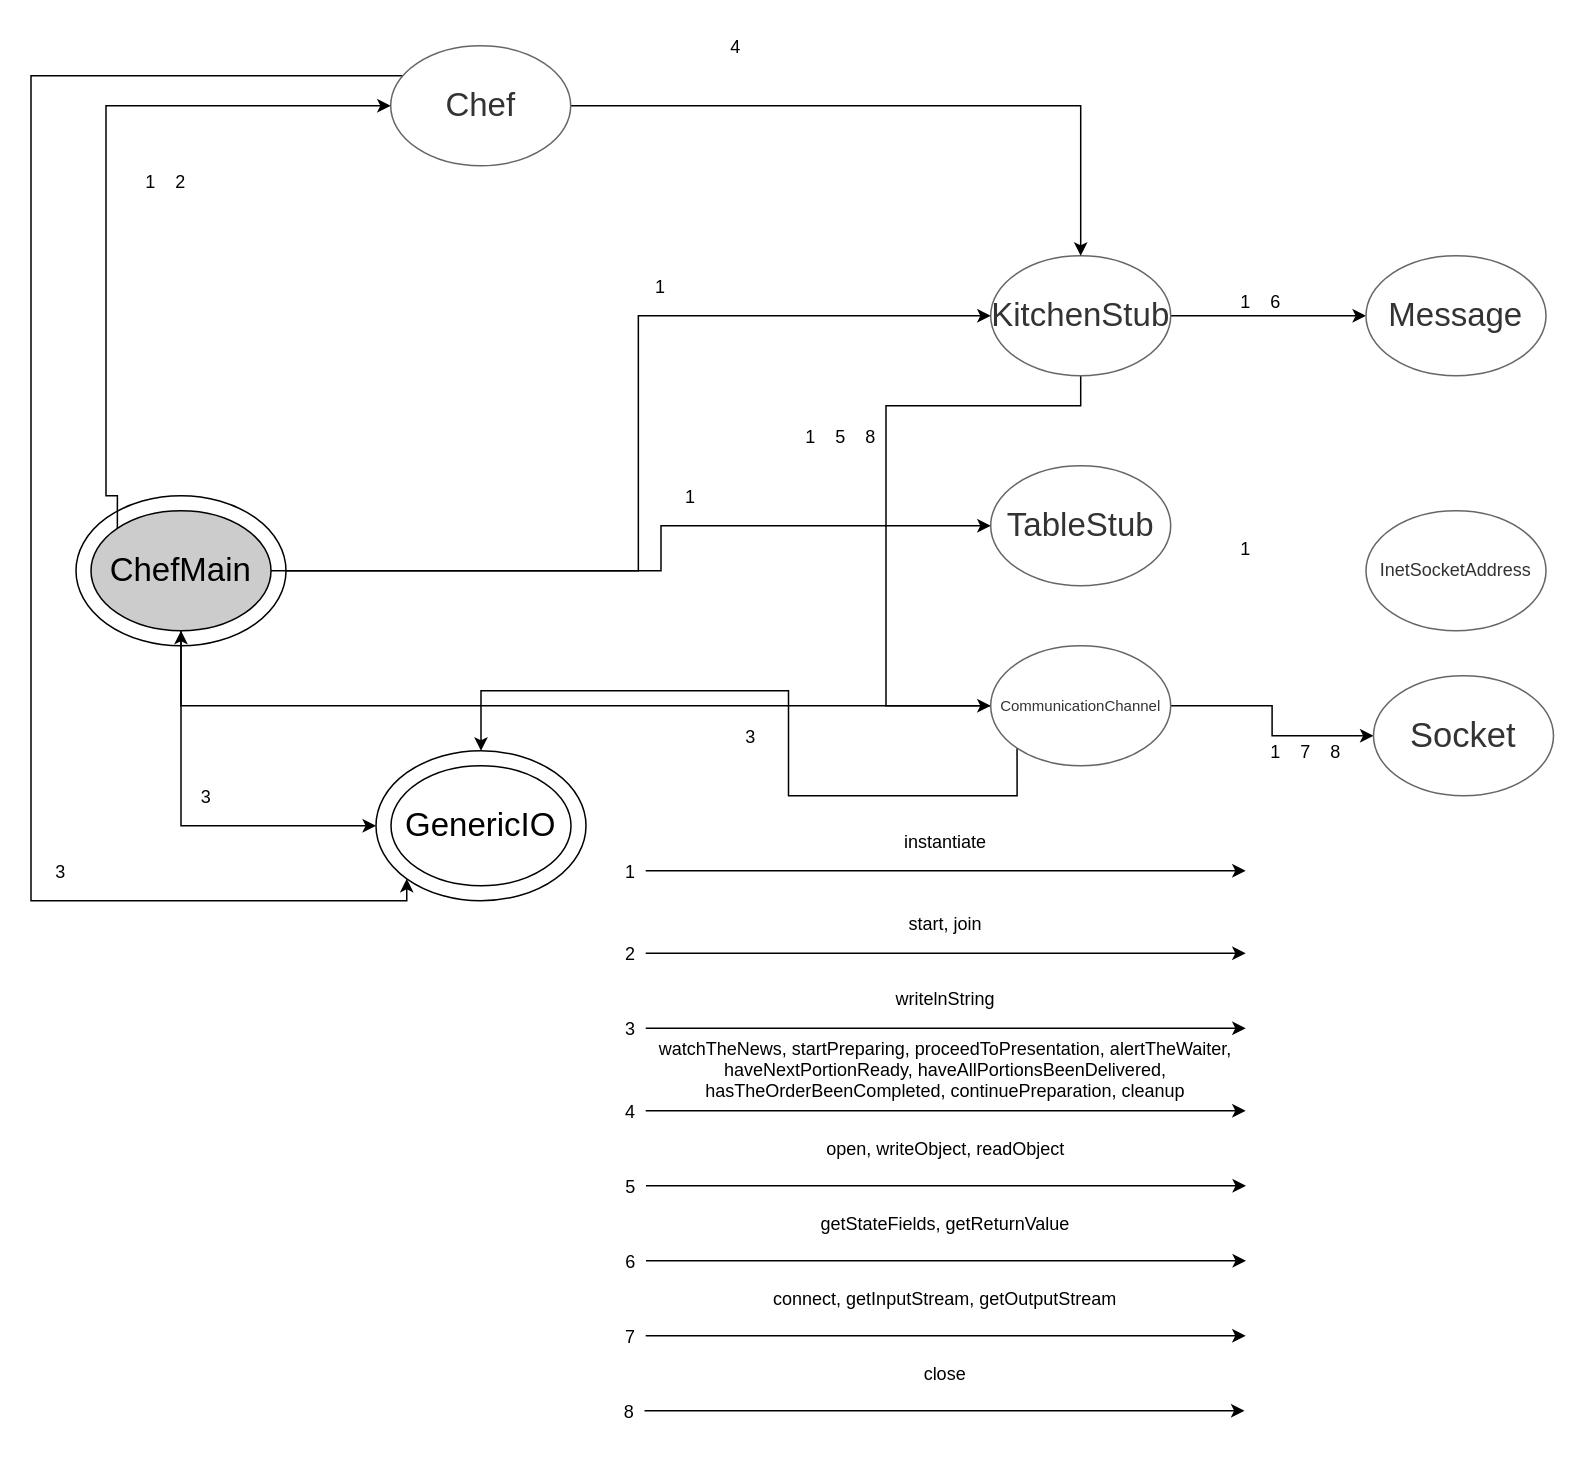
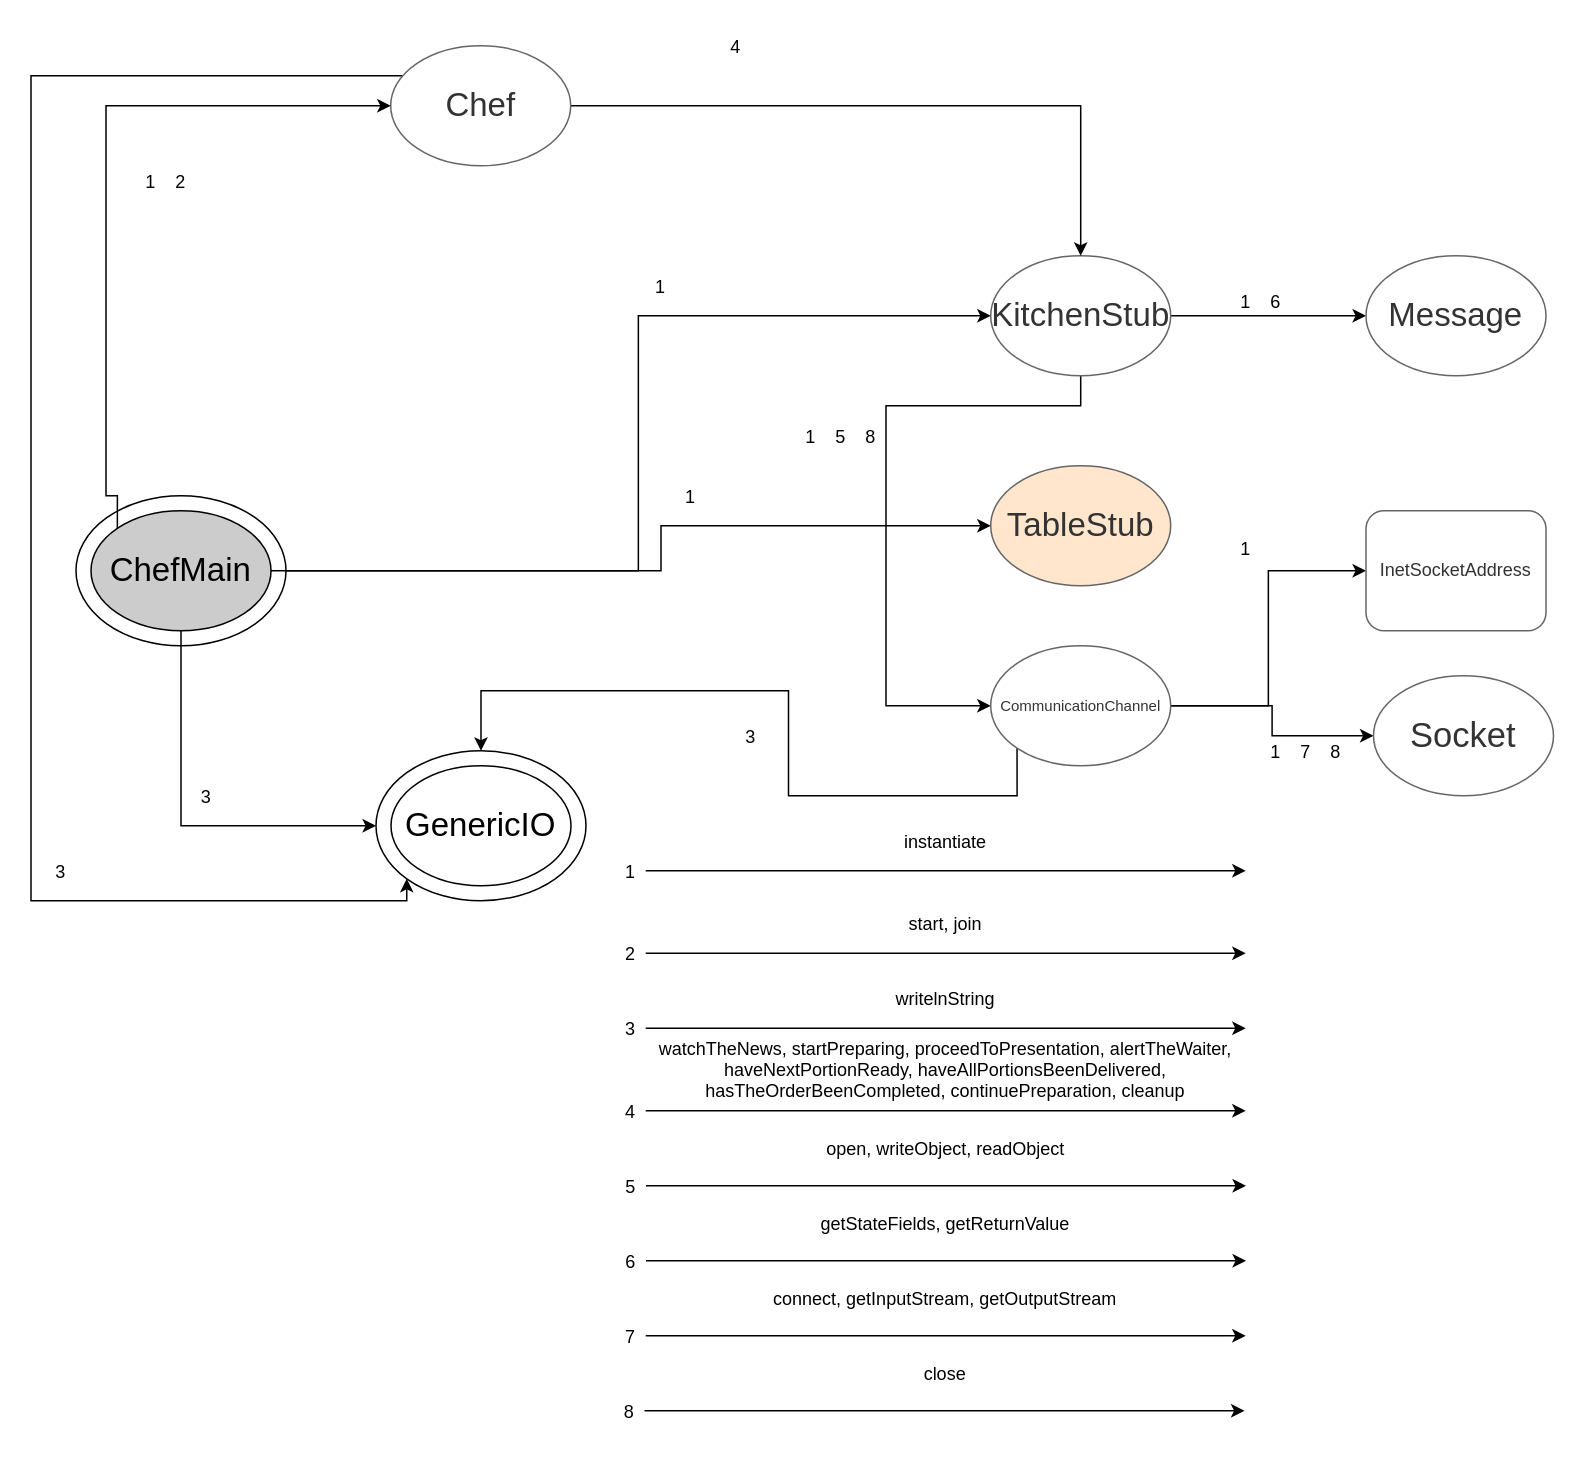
(1080, 526) -> (1080, 526)
(1456, 571) -> (1456, 571)
(534, 706) -> (1268, 593)
